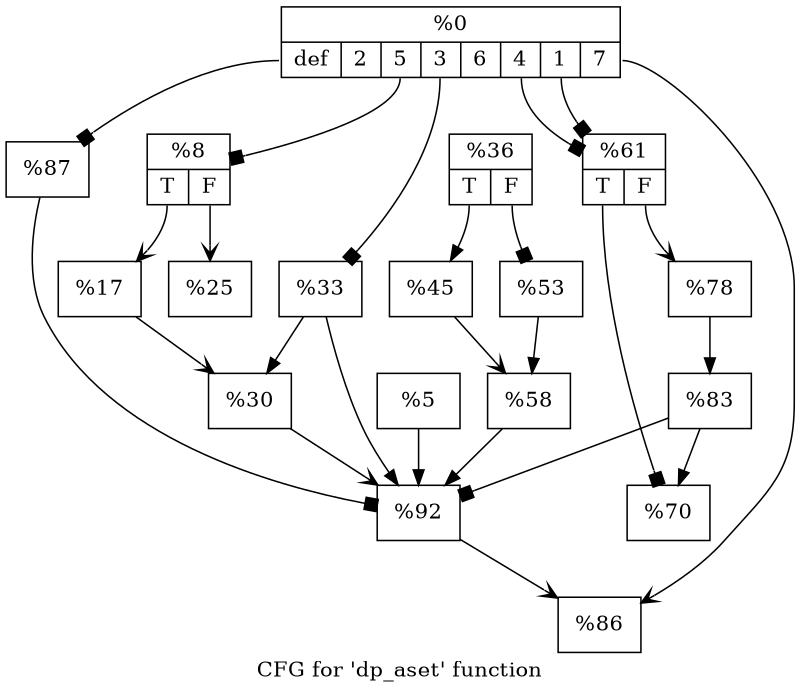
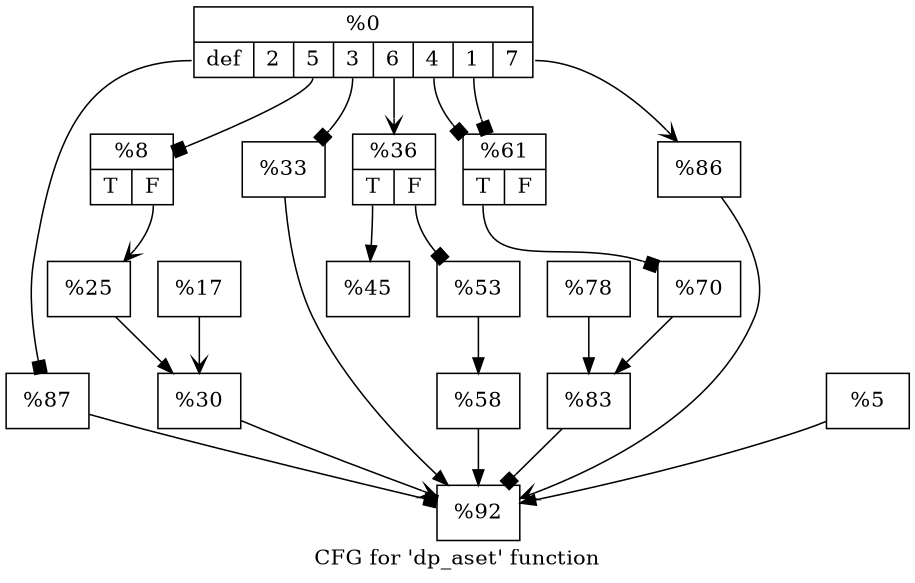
none -> (394, 98)
(161, 229) -> none
(651, 229) -> none
(289, 339) -> (139, 340)
(475, 339) -> none
(692, 450) -> (649, 340)
(502, 565) -> (711, 383)
